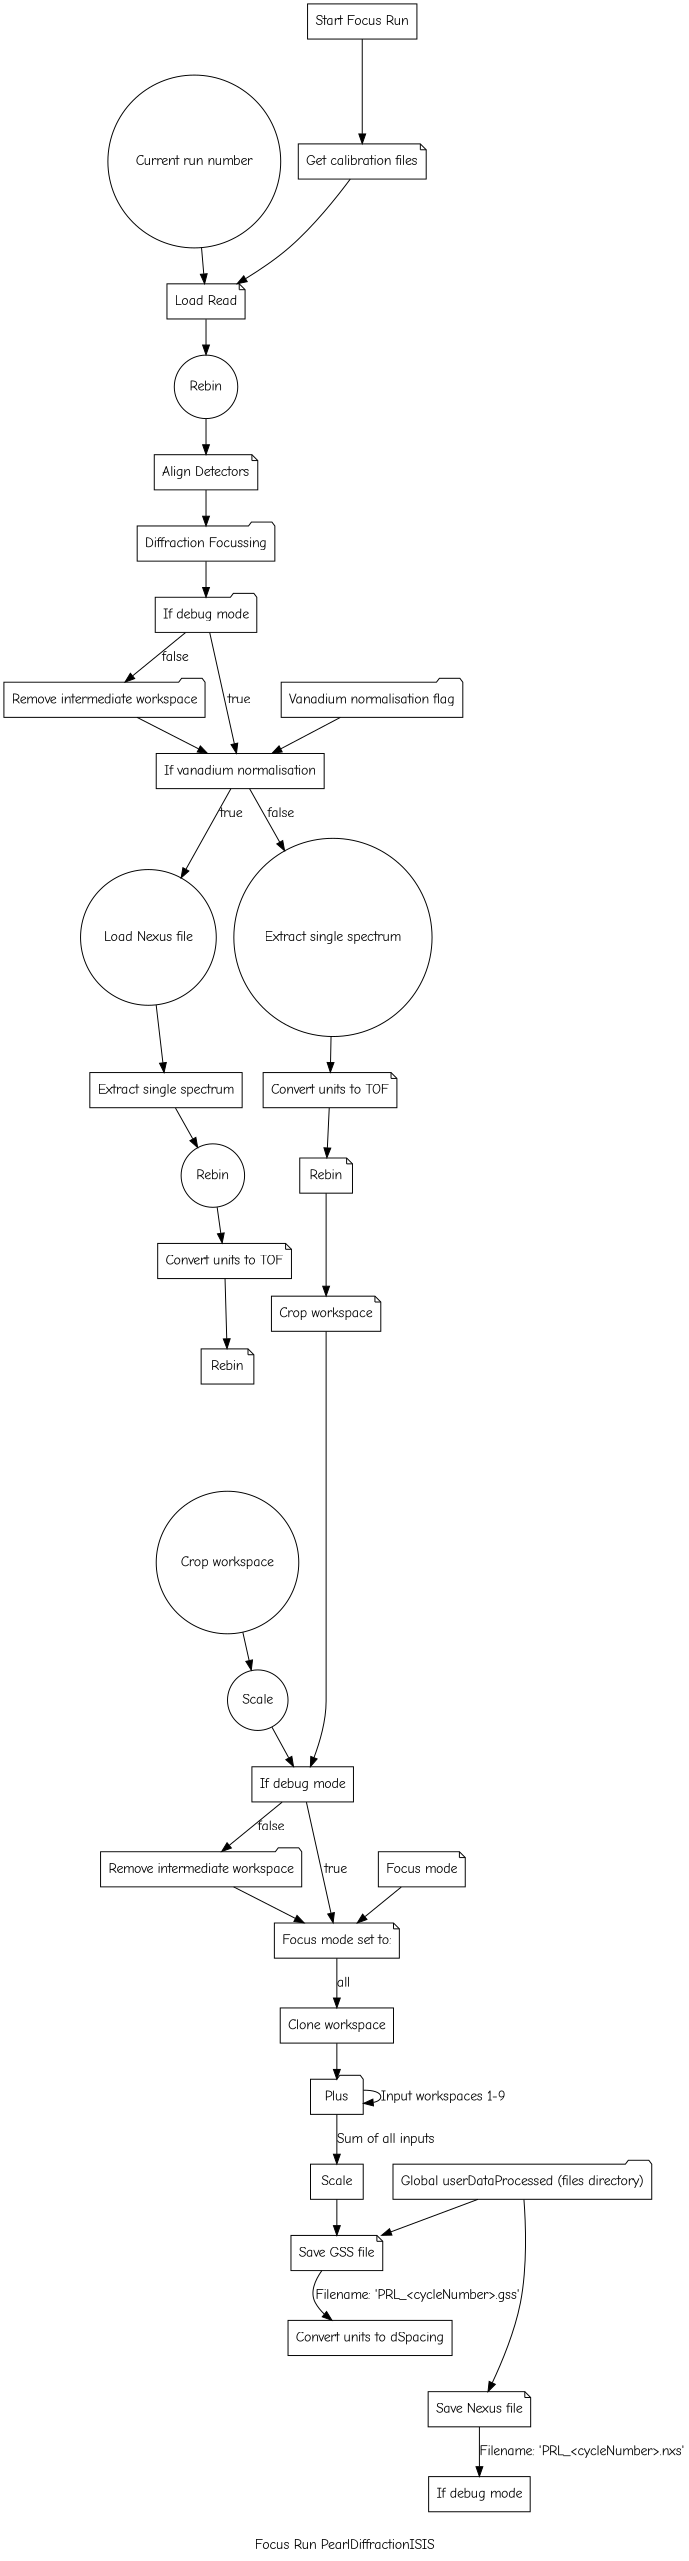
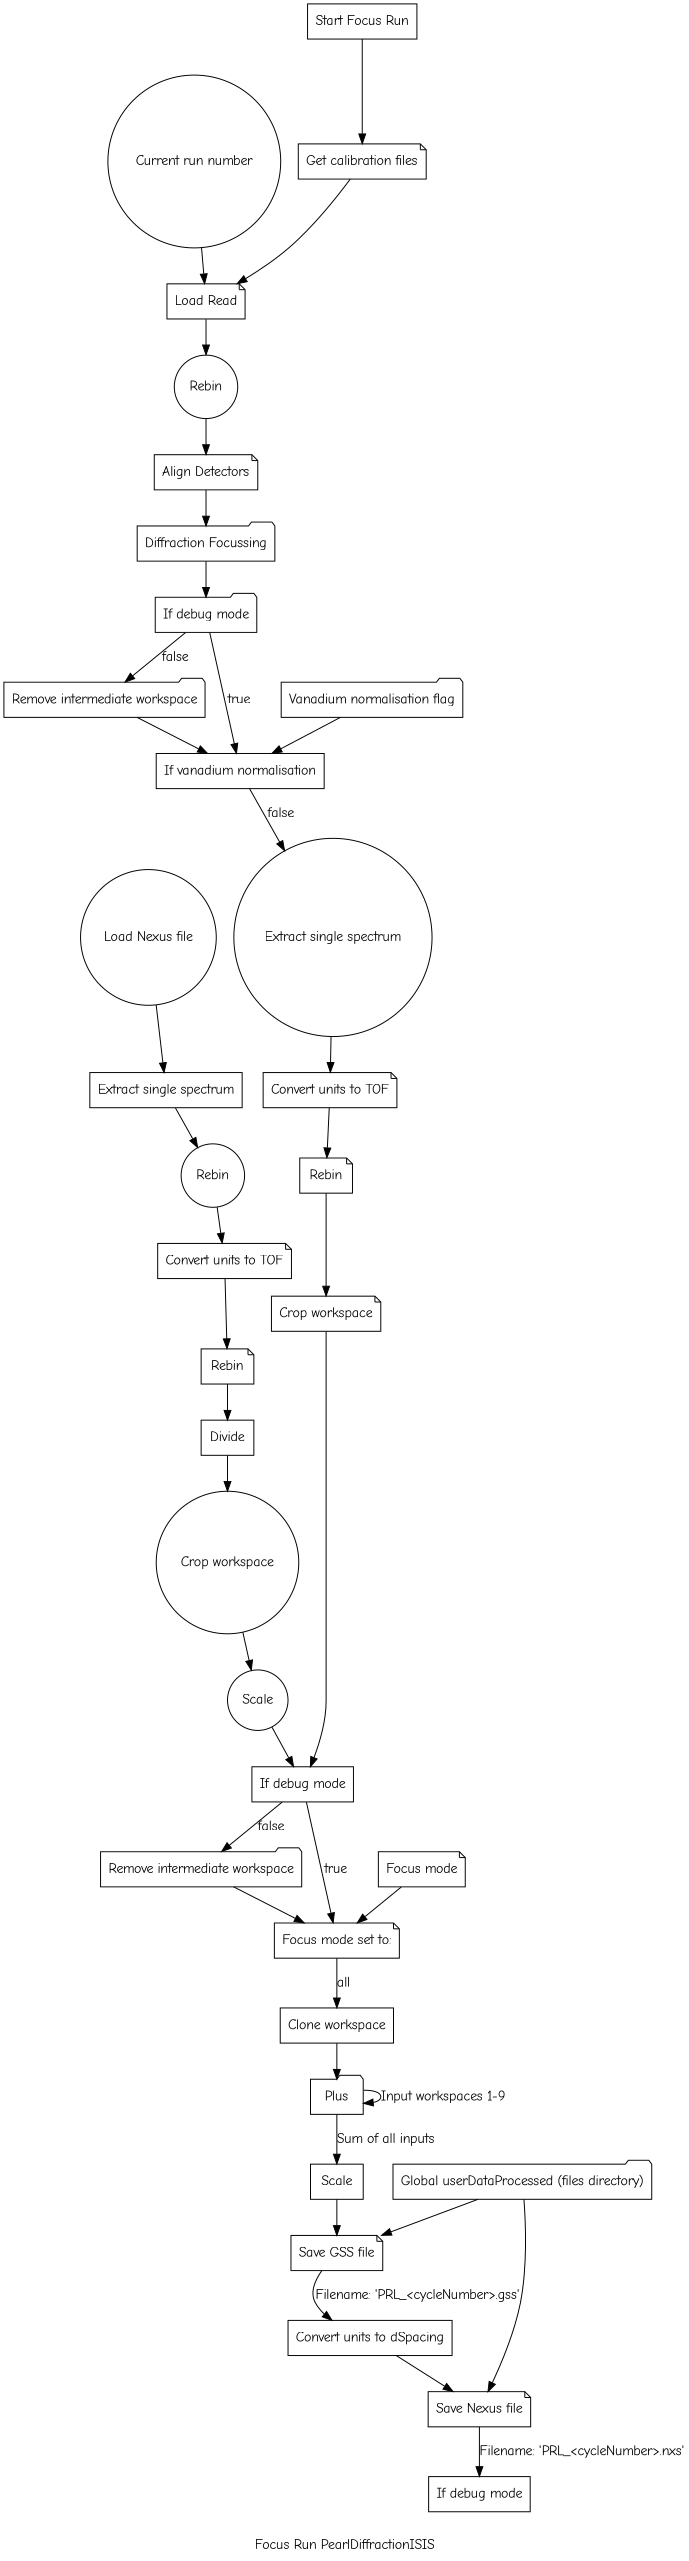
(208, 829) -> none
none -> (227, 1438)
none -> (420, 2371)
